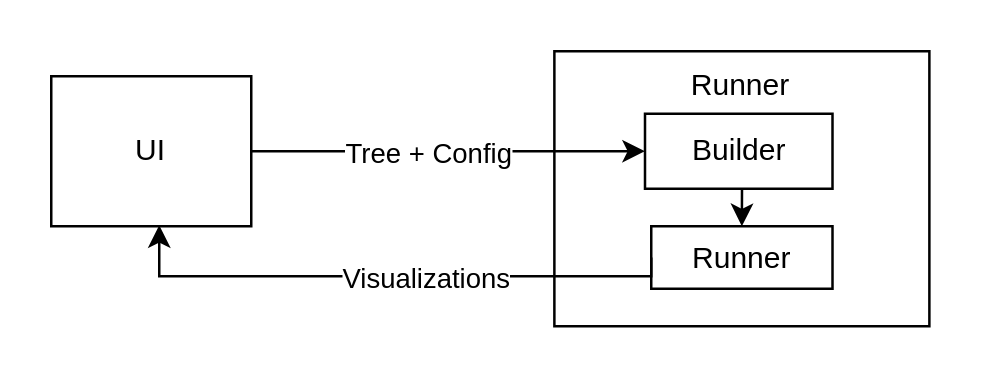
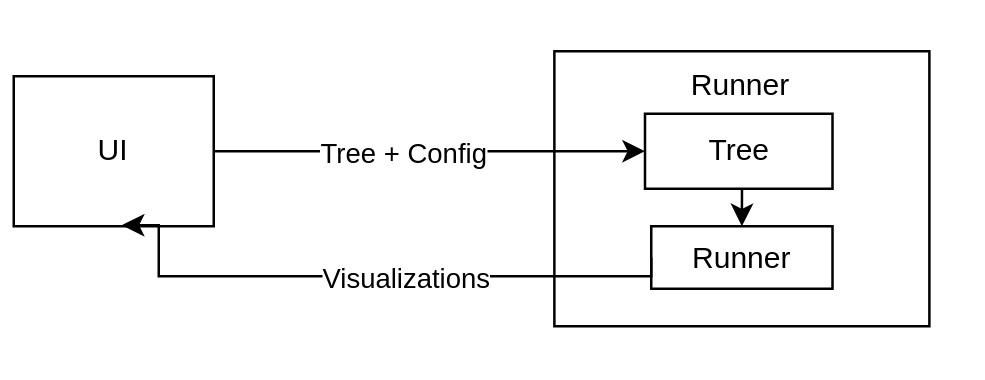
(151, 151) -> (114, 151)
(740, 151) -> (740, 151)
